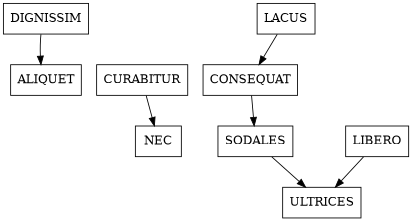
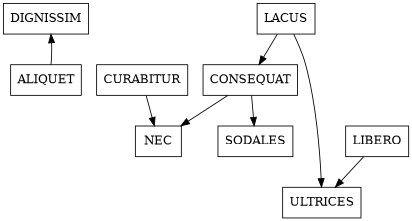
(40, 45) -> (52, 54)
none -> (208, 108)
(285, 169) -> (314, 105)
